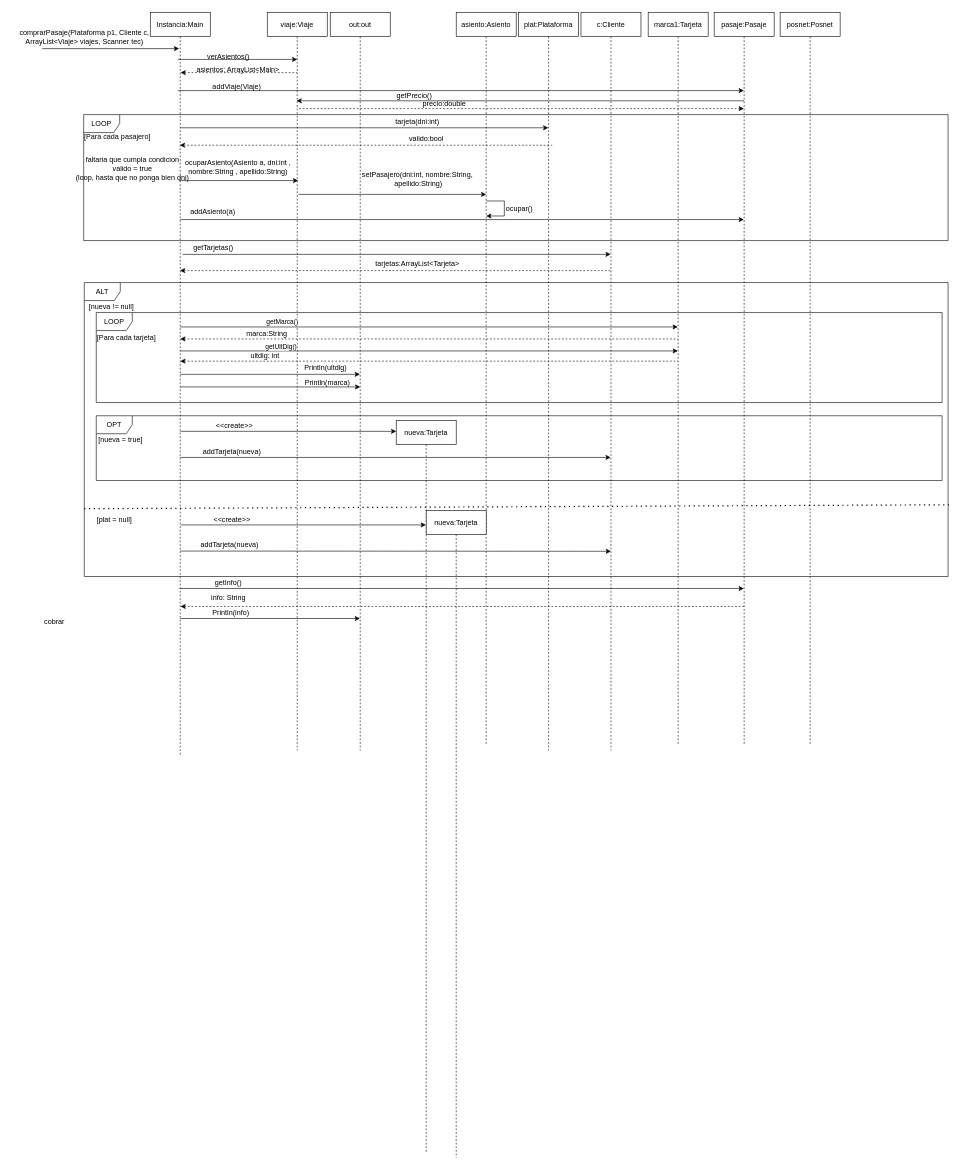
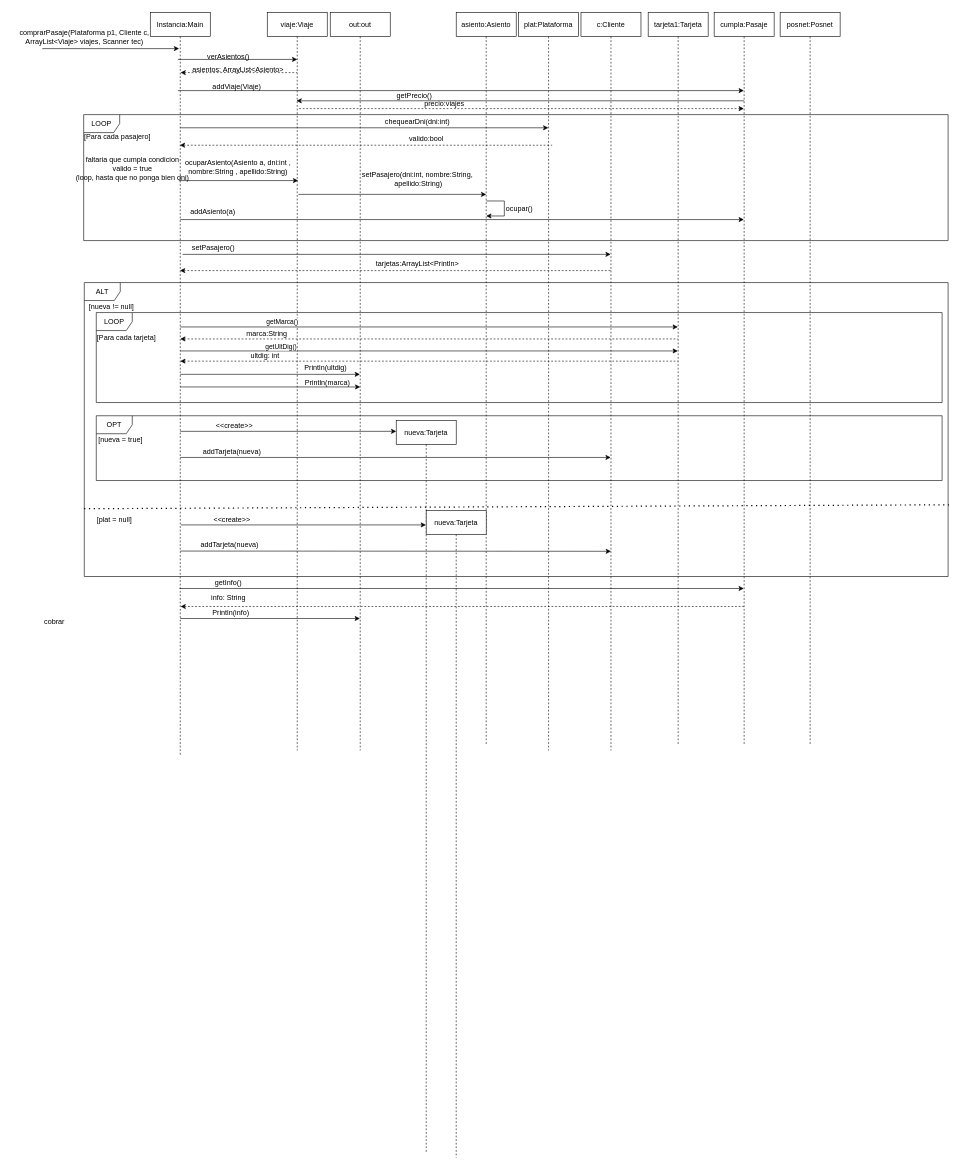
(678, 24) -> (678, 24)
(744, 24) -> (744, 24)
(238, 69) -> (238, 69)
(445, 104) -> (445, 104)
(418, 122) -> (418, 122)
(214, 248) -> (214, 248)
(418, 264) -> (418, 264)
